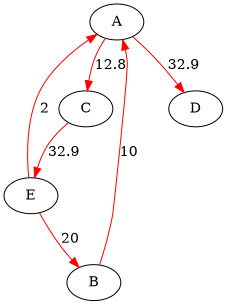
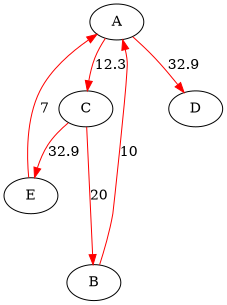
(111, 65) -> (111, 65)
(45, 109) -> (45, 109)
(54, 237) -> (90, 191)
